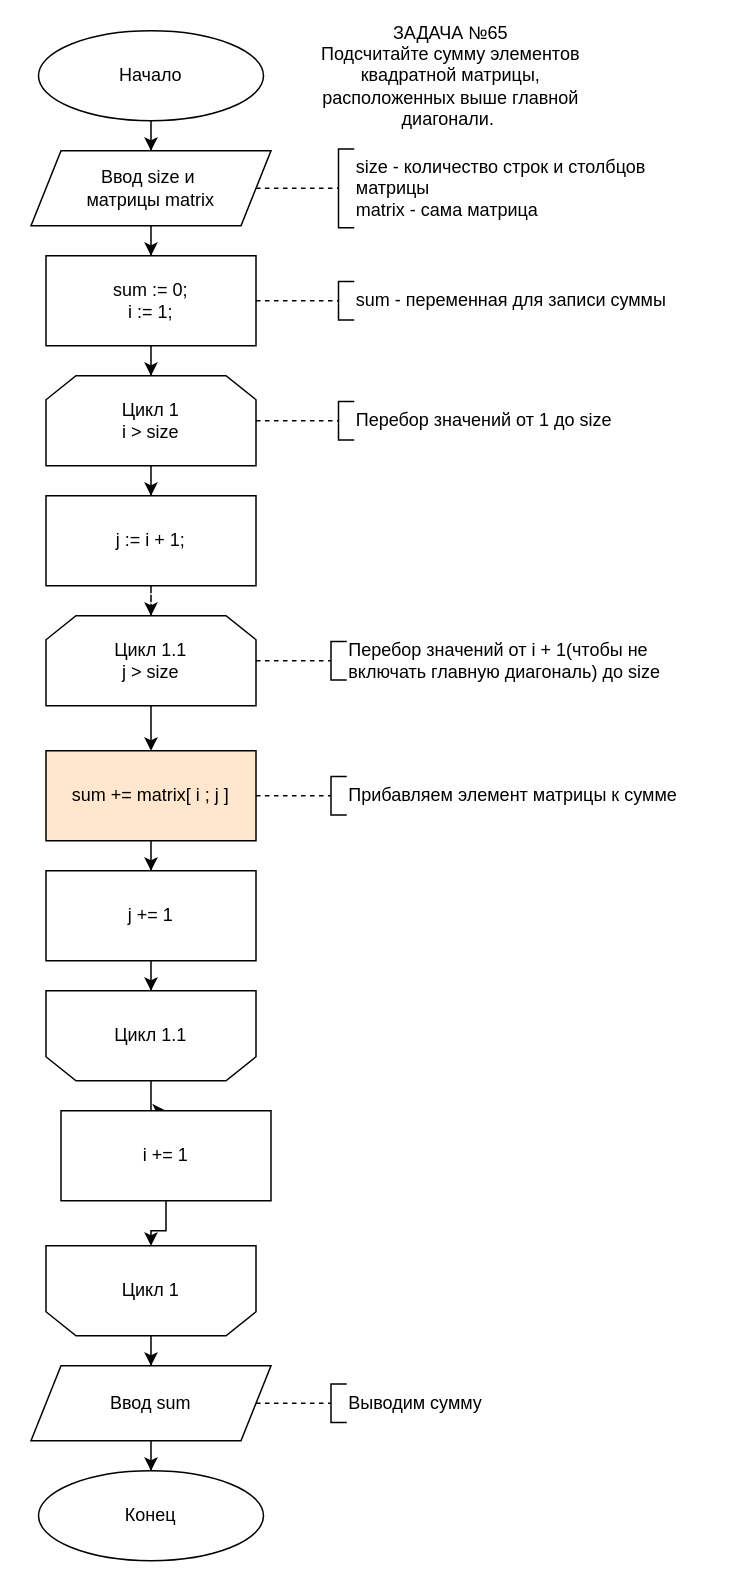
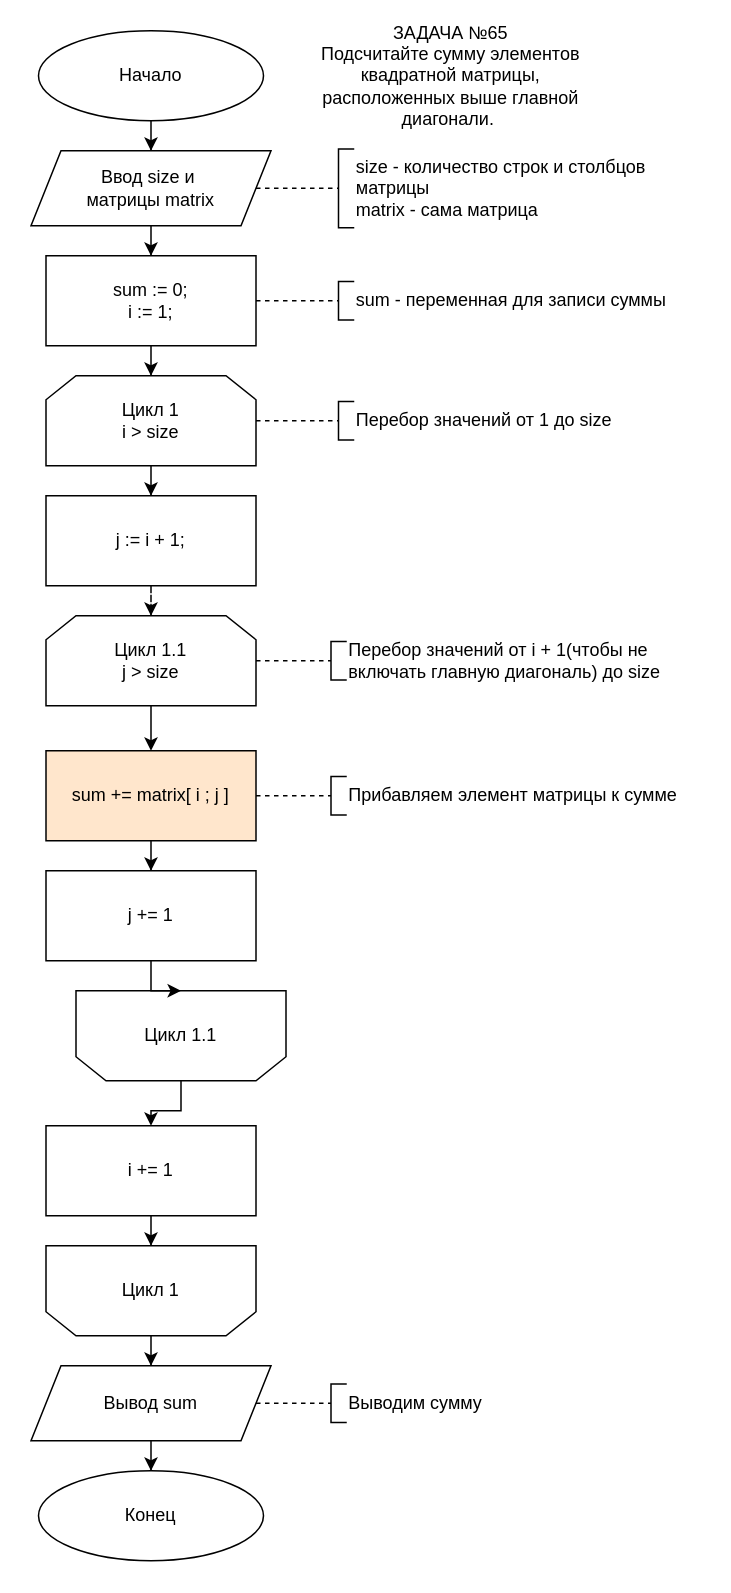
(151, 1036) -> (181, 1036)
(166, 1156) -> (151, 1171)
(151, 1403) -> (151, 1403)
